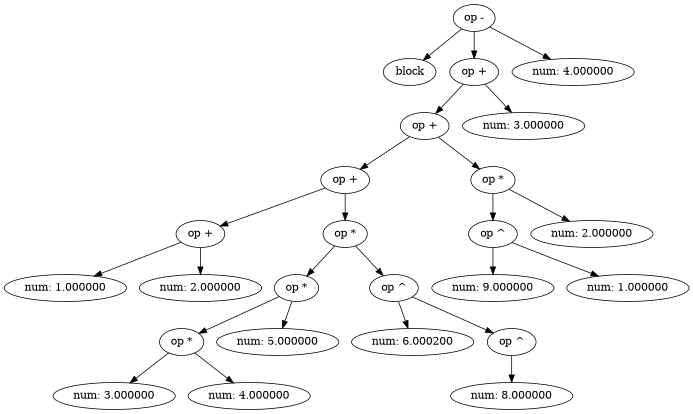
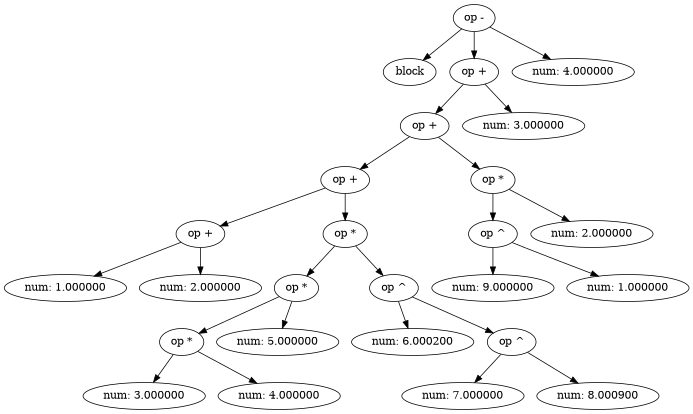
none -> (463, 396)
(512, 396) -> (598, 396)
